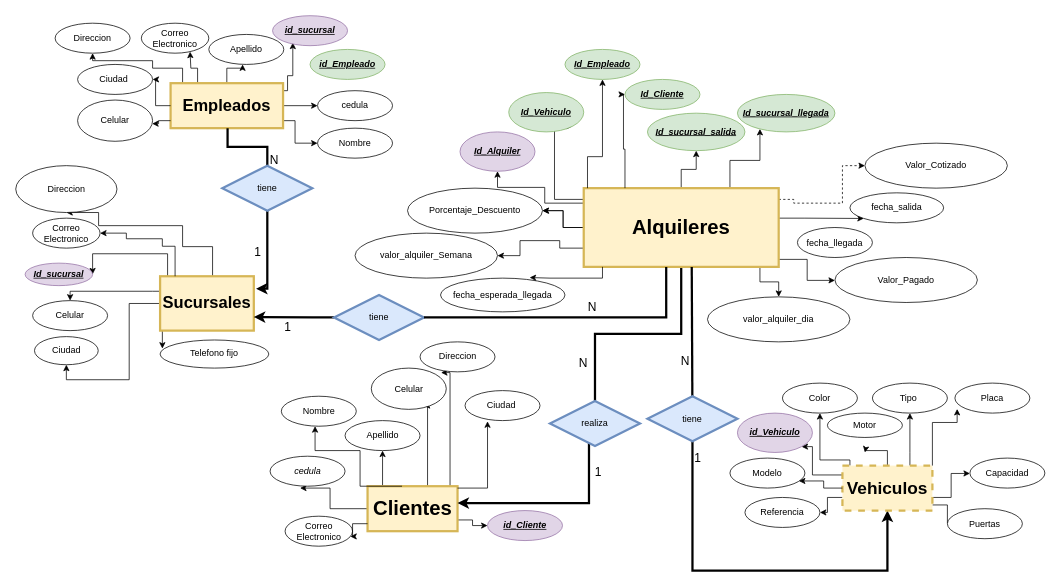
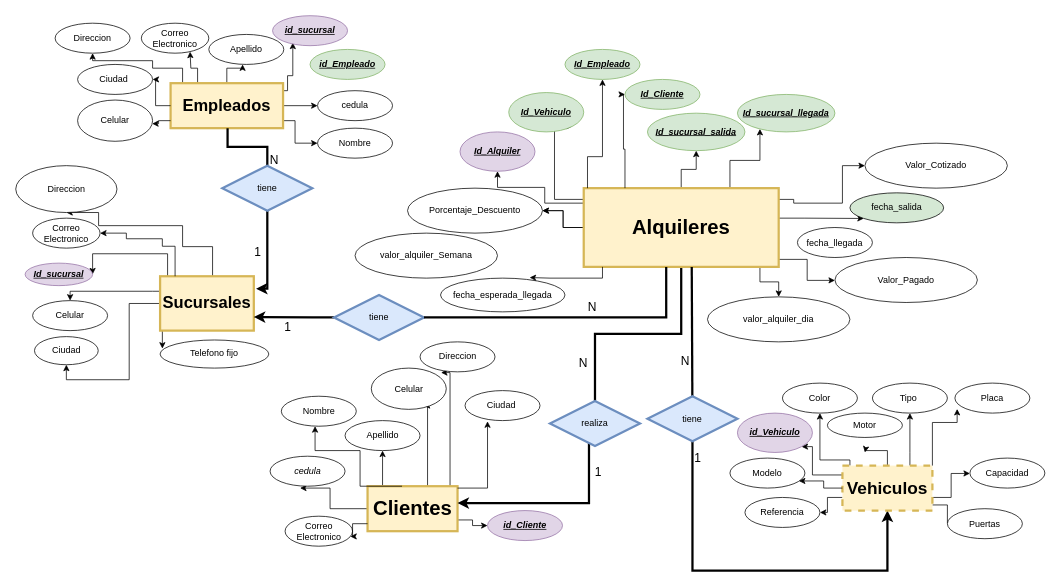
(837, 203) -> (837, 203)
(897, 208) -> (897, 208)
(544, 240) -> none
